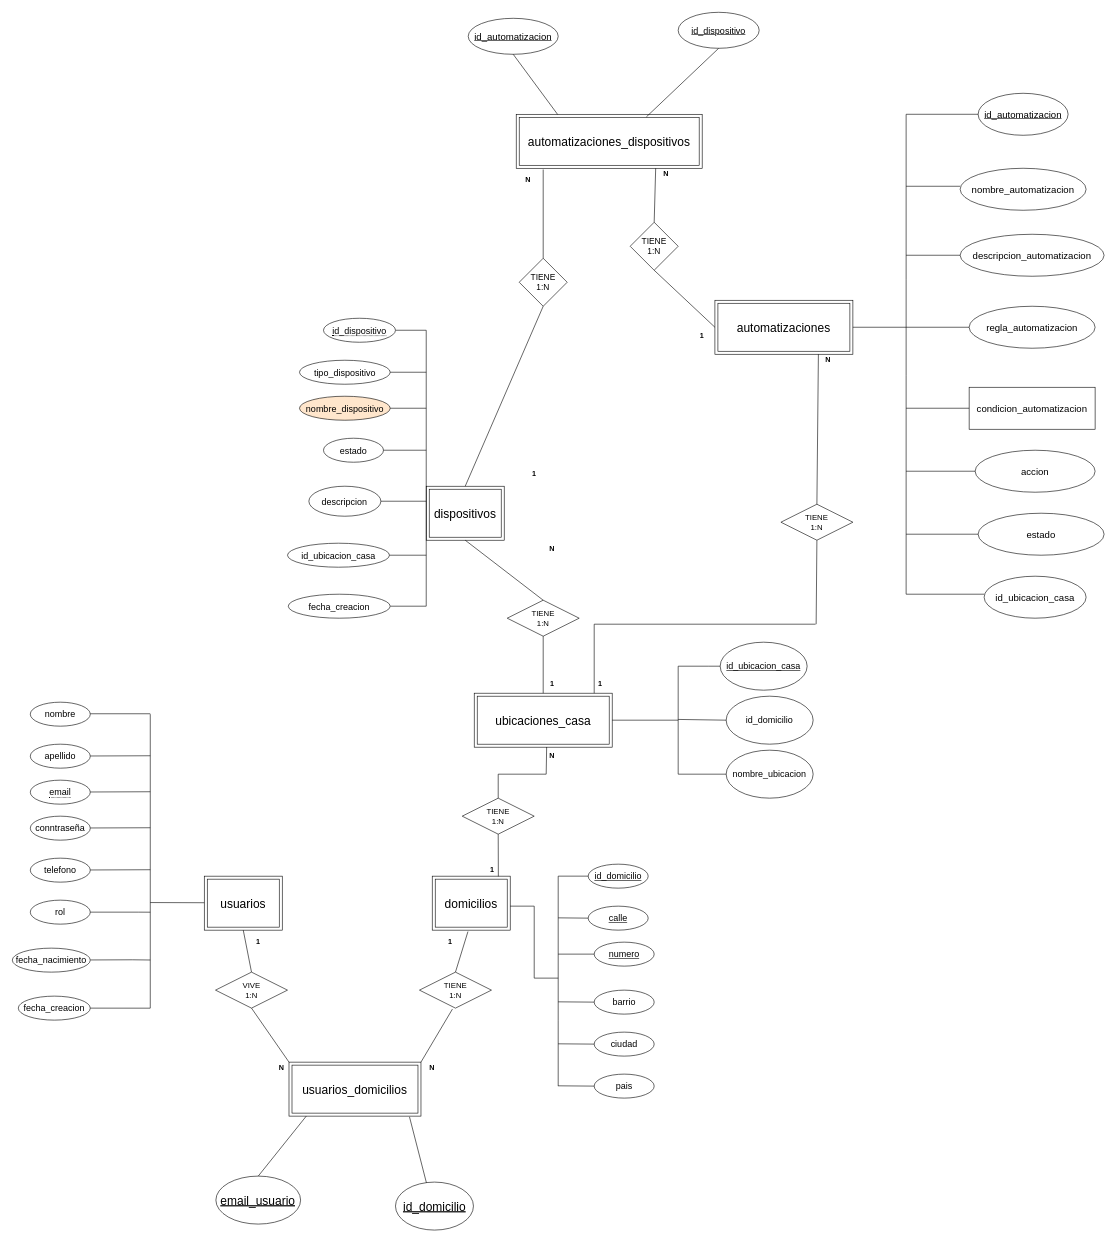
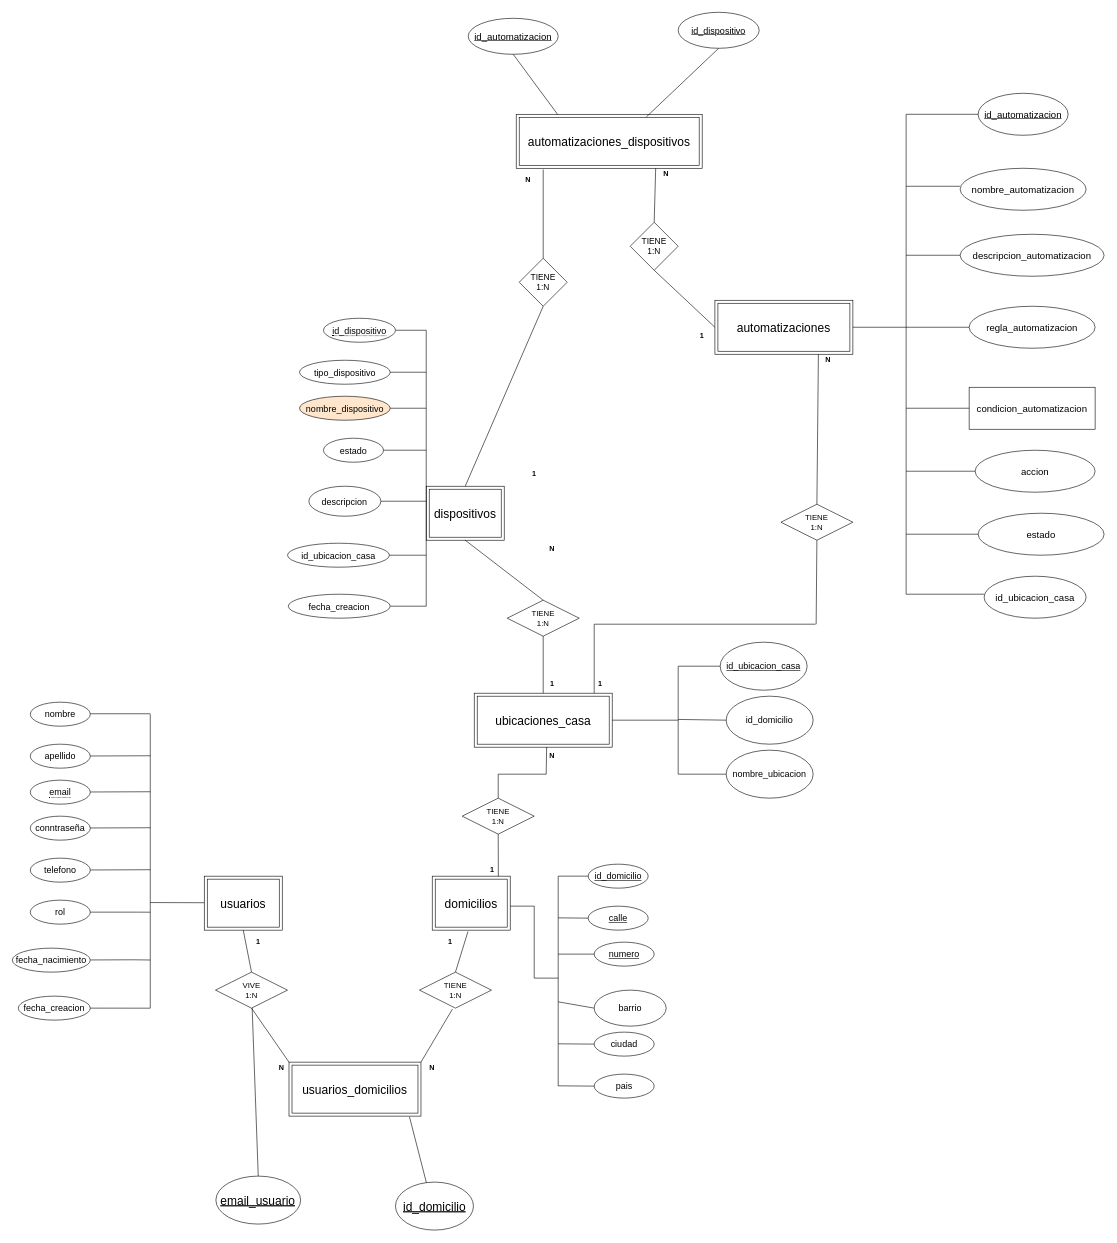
(624, 1002) -> (630, 1008)
(282, 1146) -> (255, 1095)
